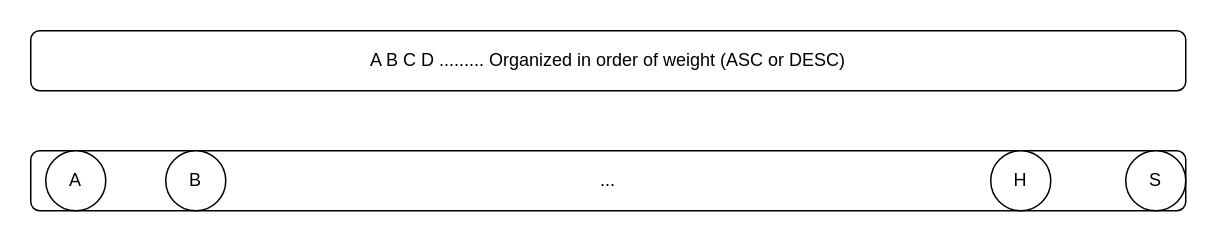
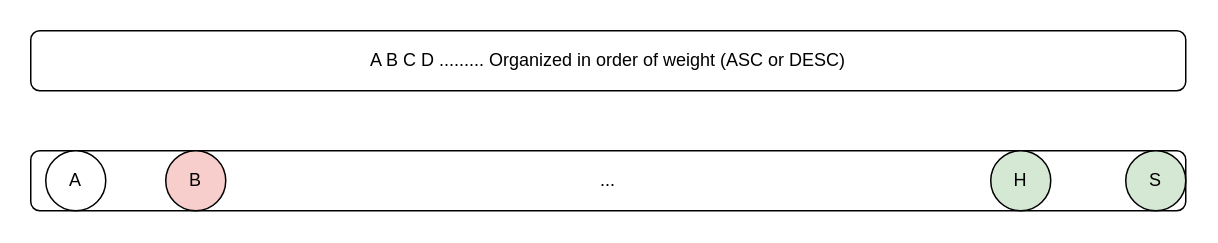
(196, 181) -> (196, 181)
(1021, 181) -> (1021, 181)
(1156, 181) -> (1156, 181)
